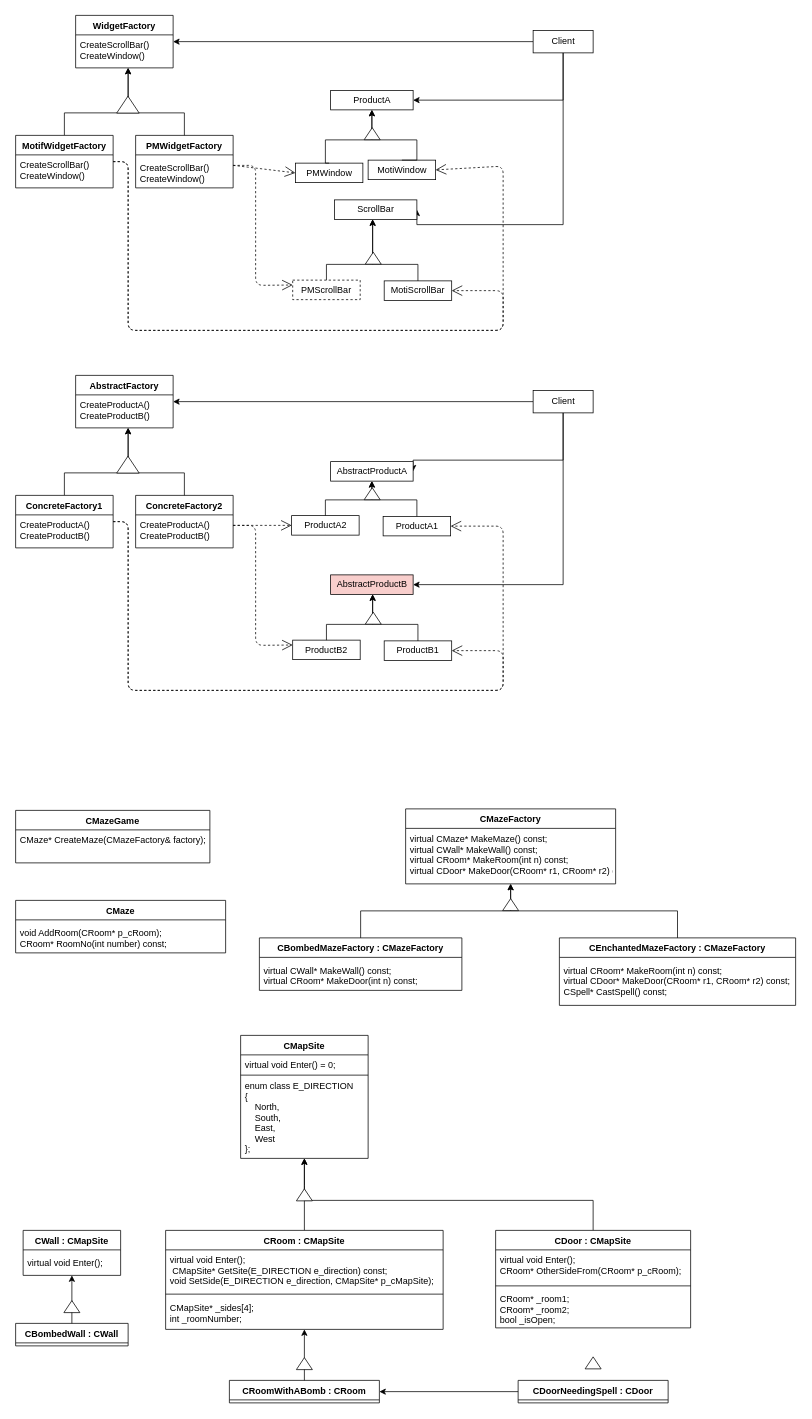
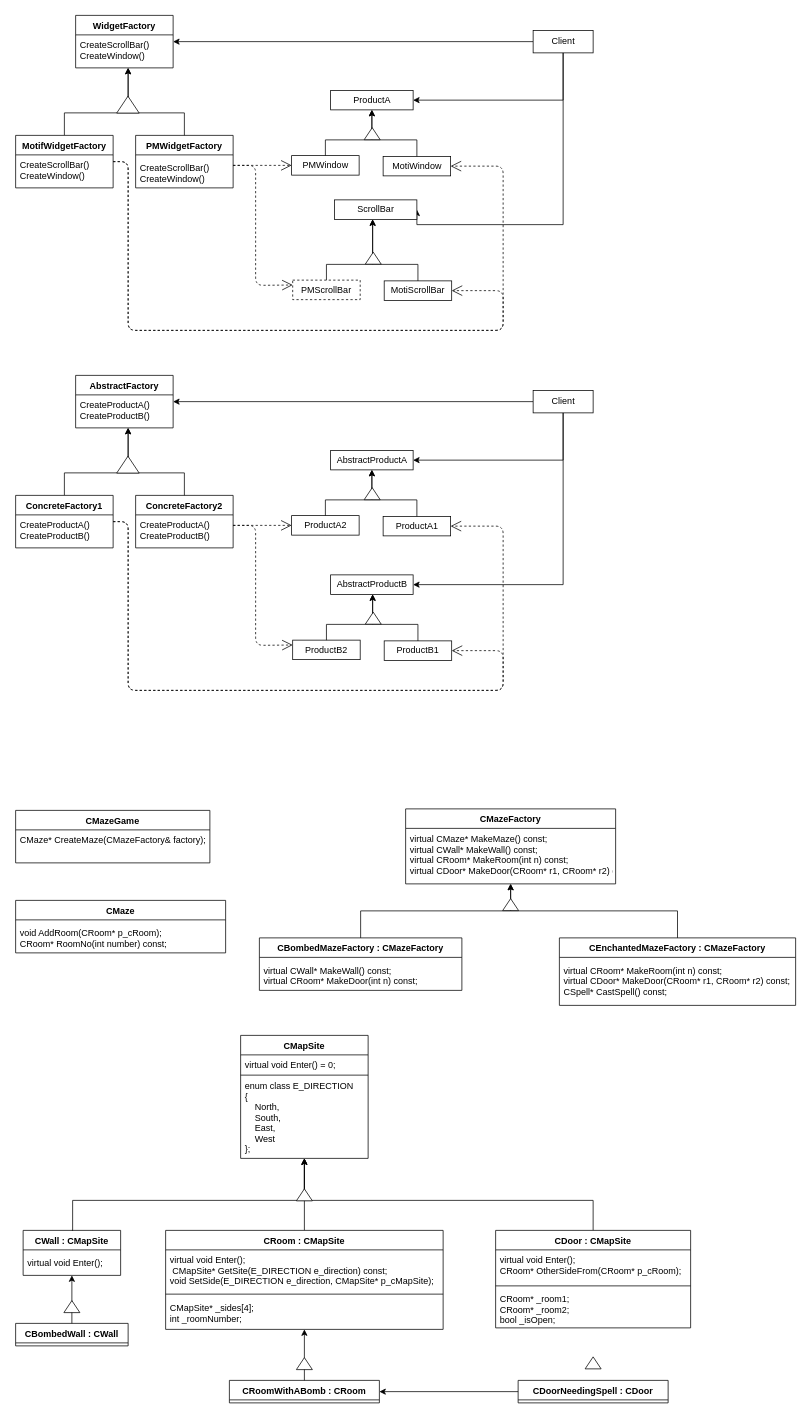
(402, 170) -> (417, 166)
(329, 173) -> (325, 165)
(372, 471) -> (372, 460)
(372, 585) -> (372, 585)
none -> (169, 1200)
